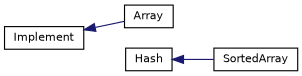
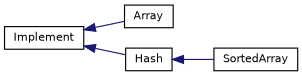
none -> (110, 52)
